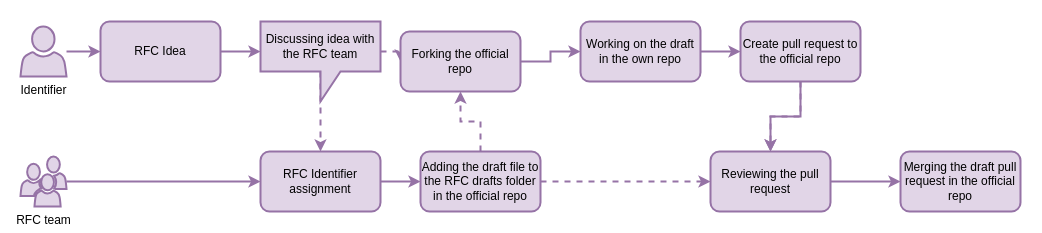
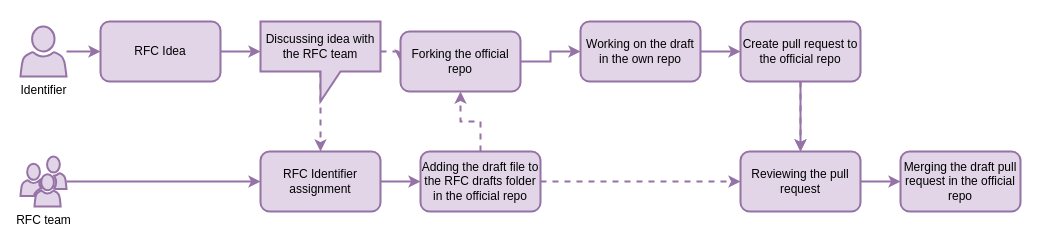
(771, 182) -> (801, 182)
